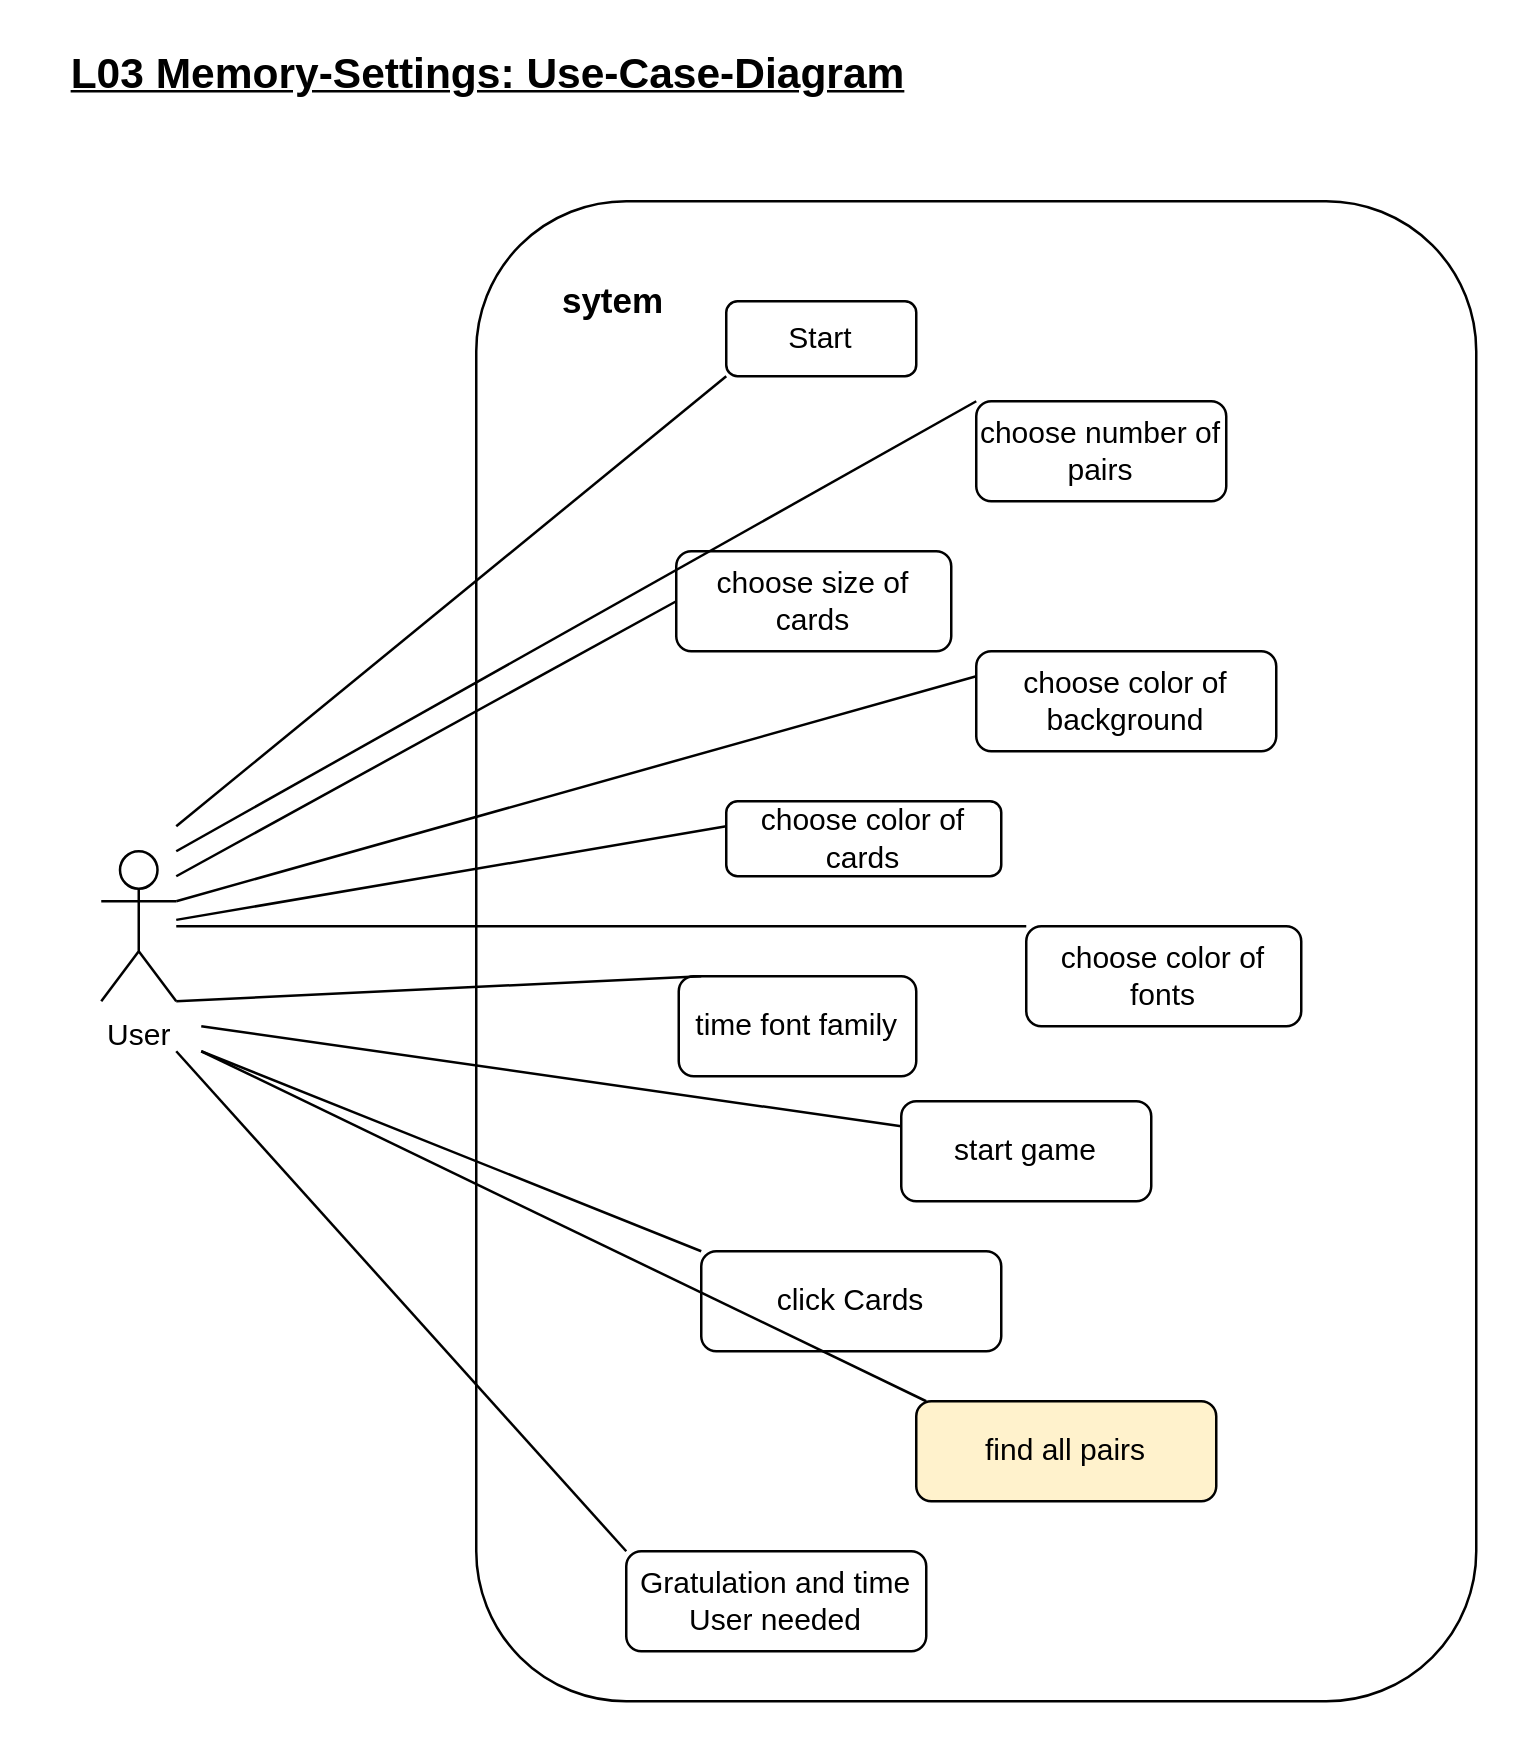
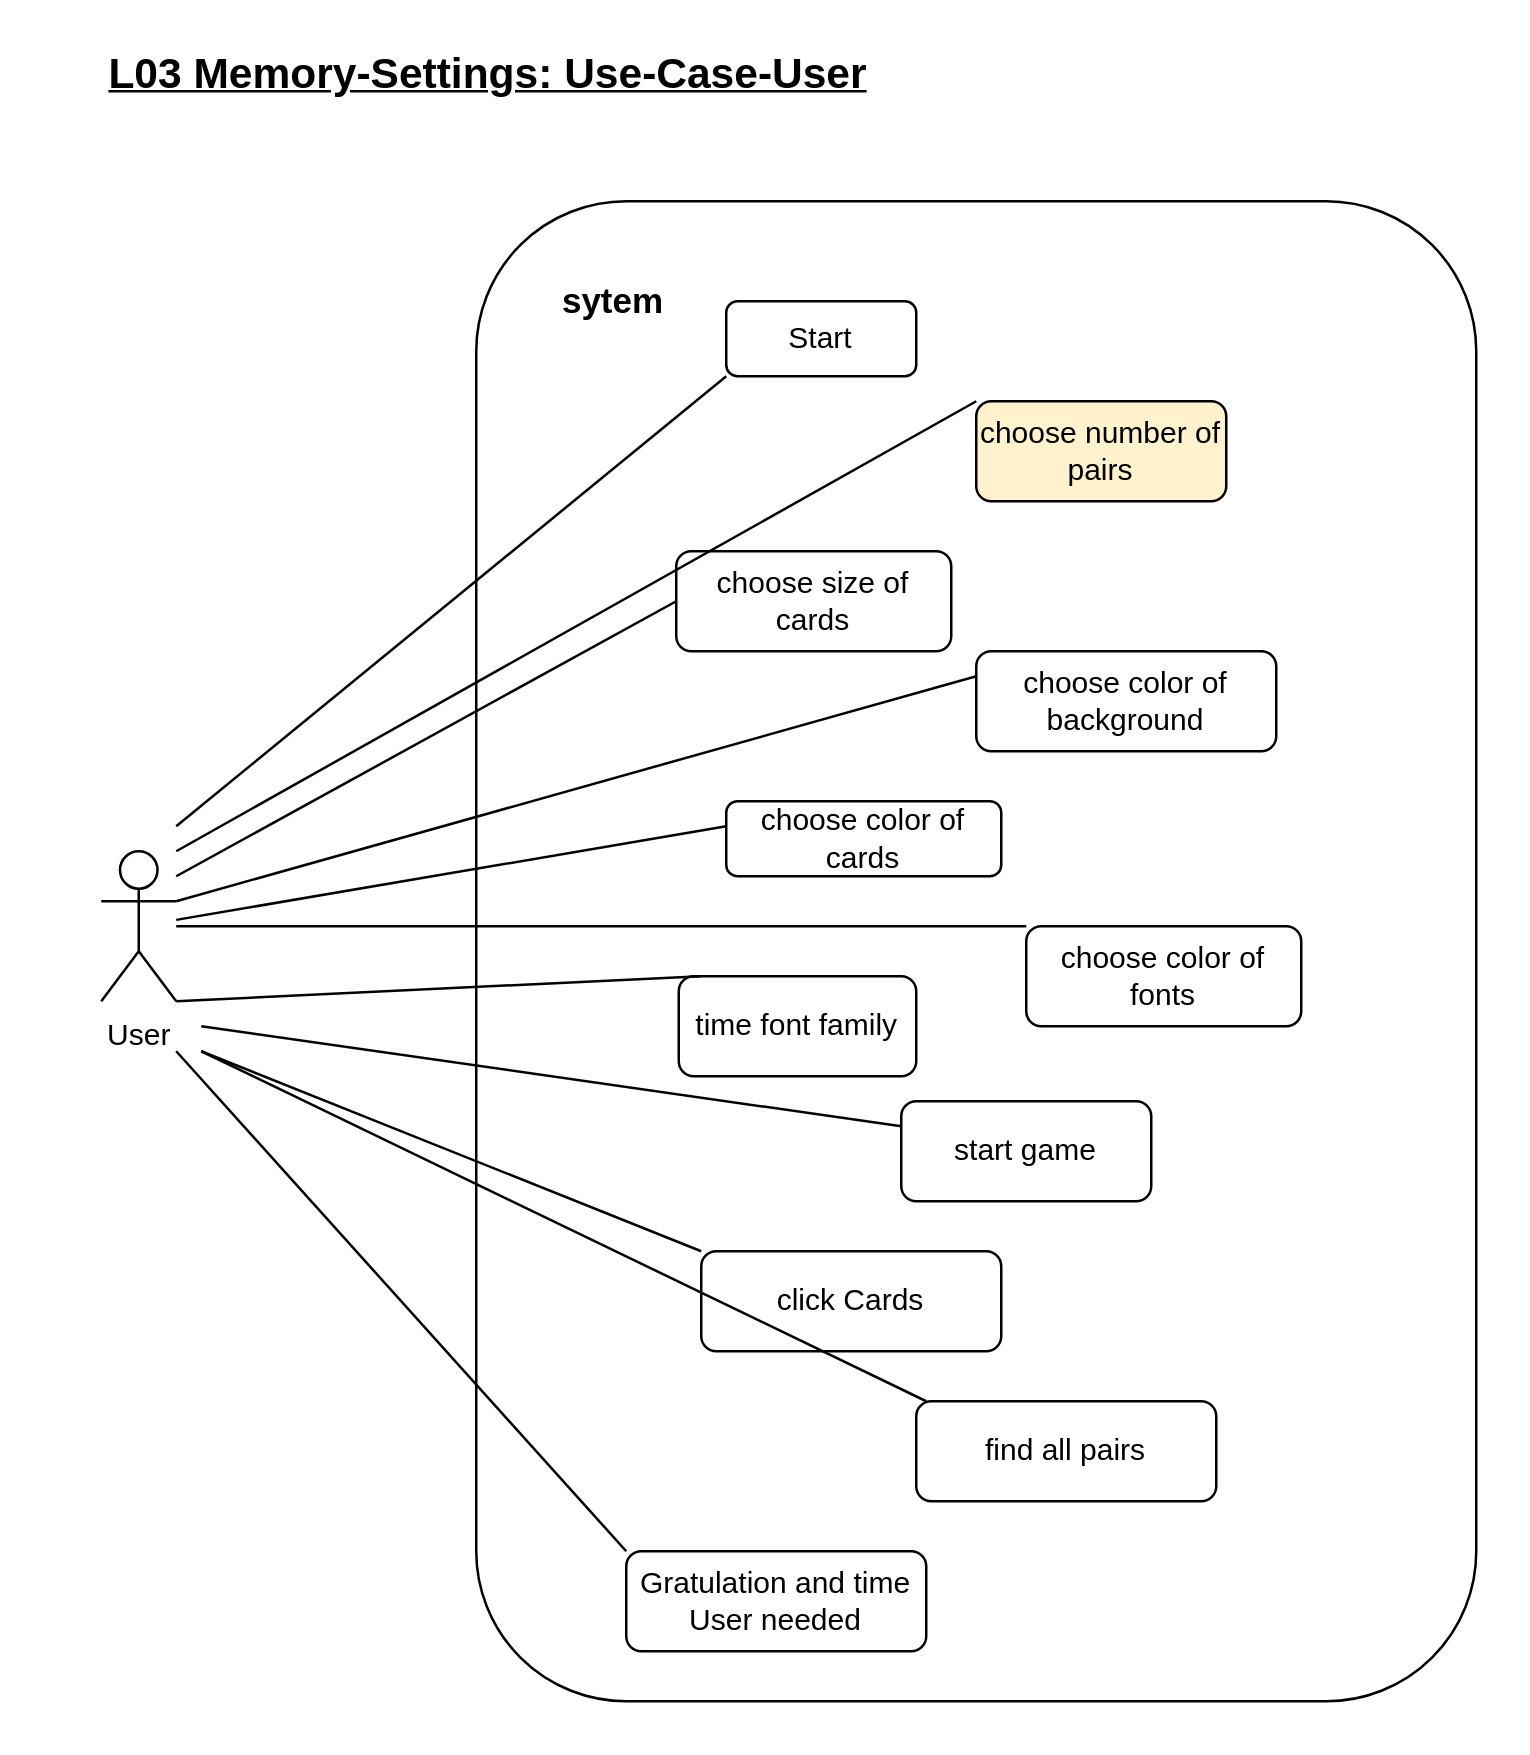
(489, 76) -> (489, 76)
(1101, 451) -> (1101, 451)
(1066, 1451) -> (1066, 1451)
